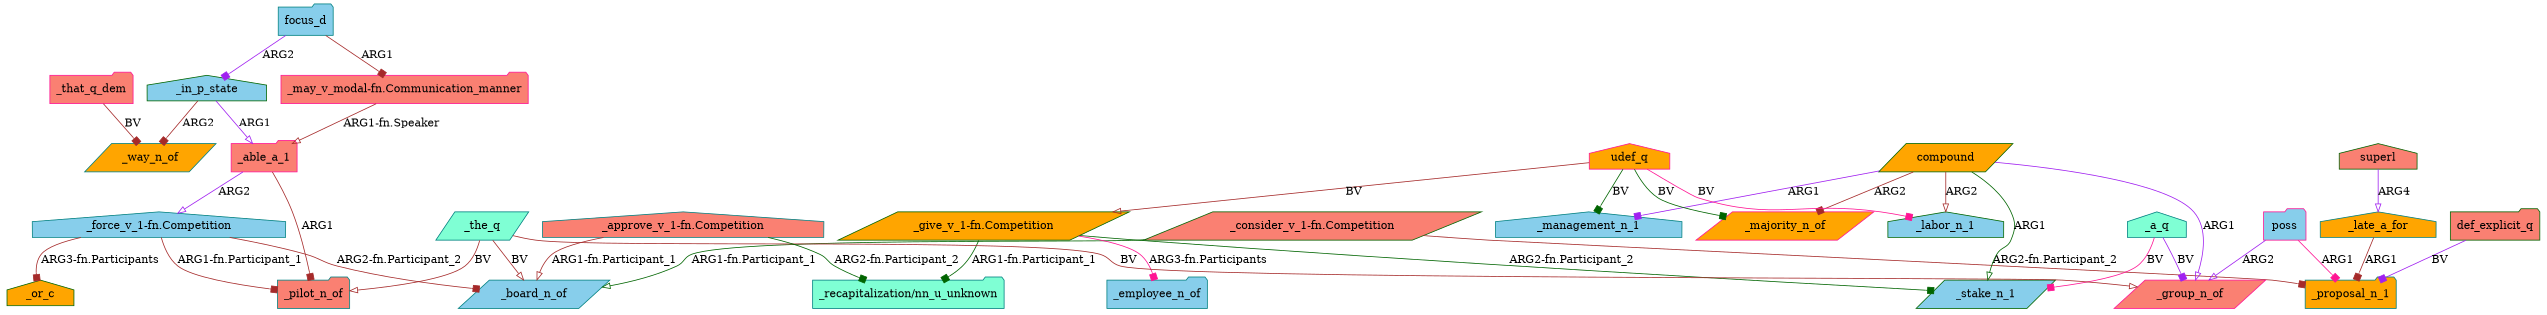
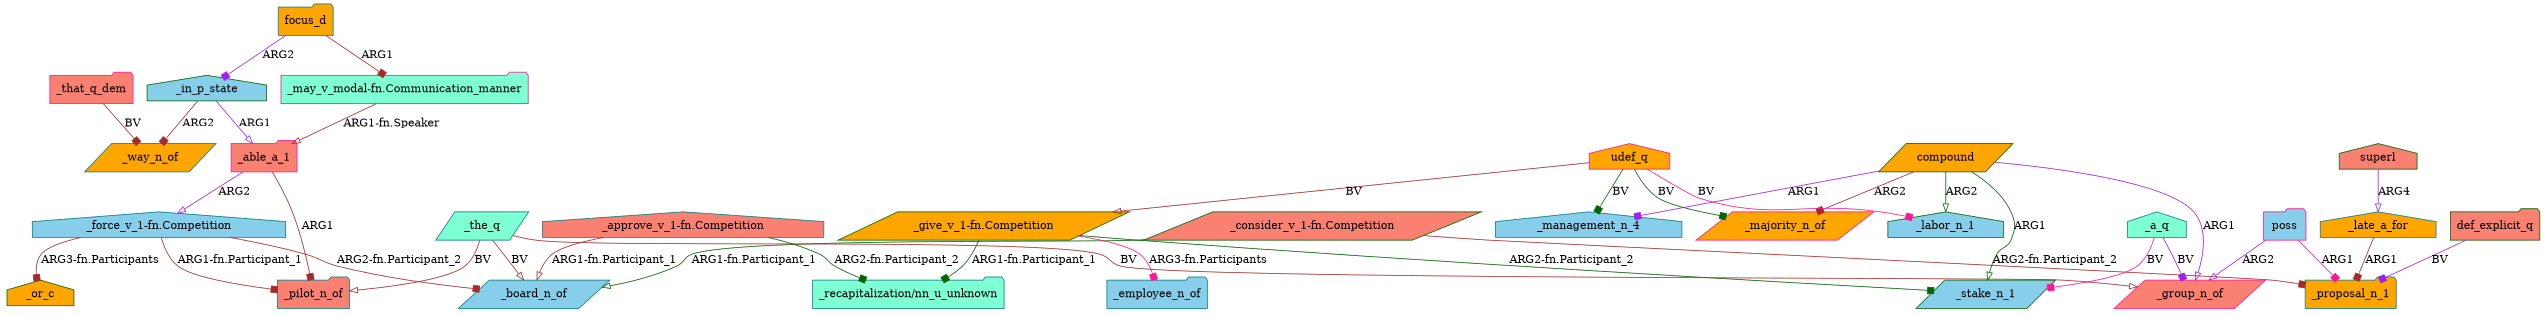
(306, 21) -> (306, 21)
(405, 89) -> (405, 89)
(1946, 188) -> (1946, 188)
(1589, 226) -> (1589, 226)
